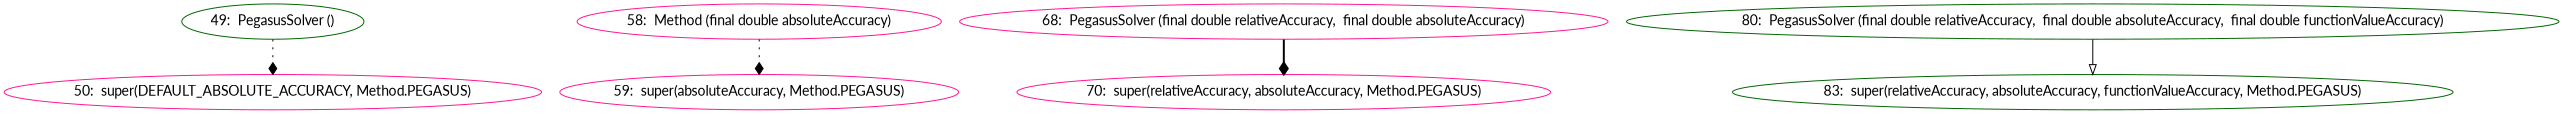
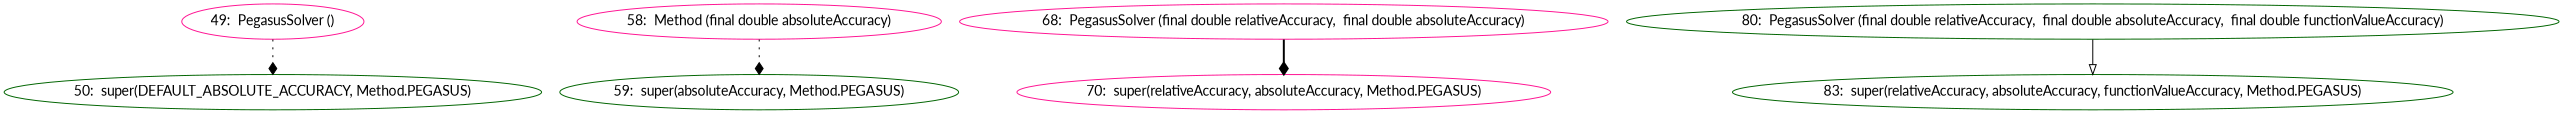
(273, 22) -> (273, 22)
(273, 92) -> (273, 92)
(759, 92) -> (759, 92)
